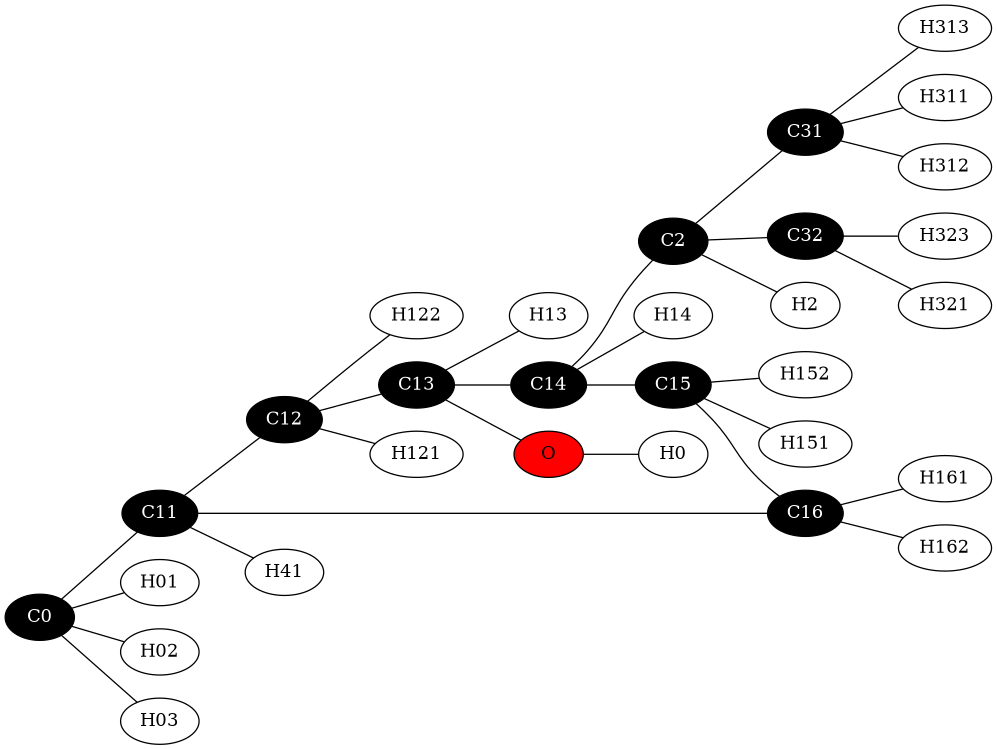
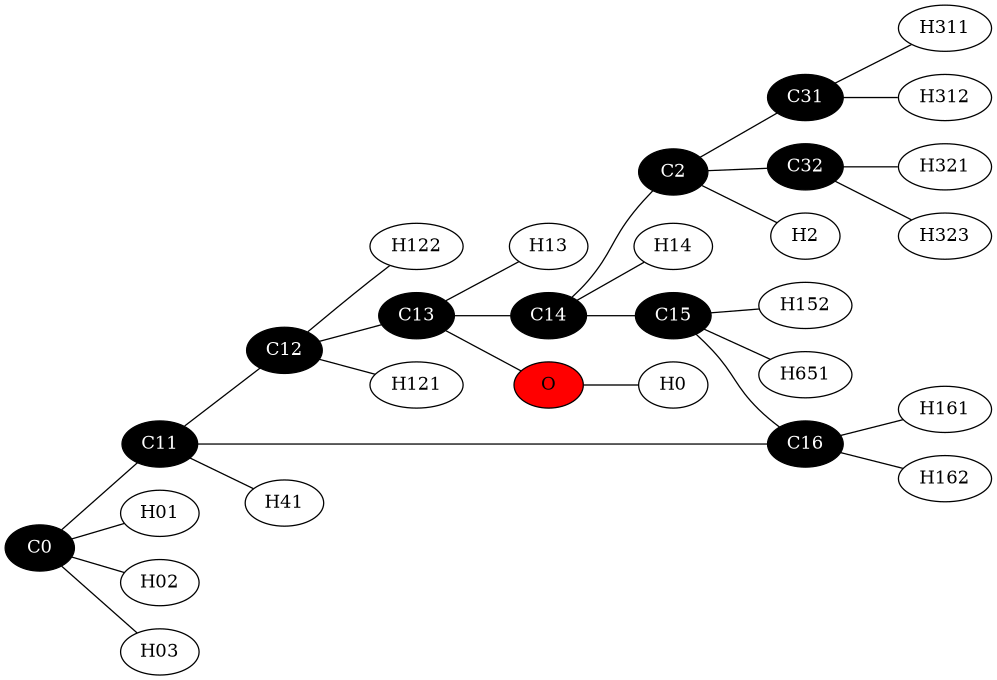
(945, 28) -> none
(805, 444) -> (805, 375)
